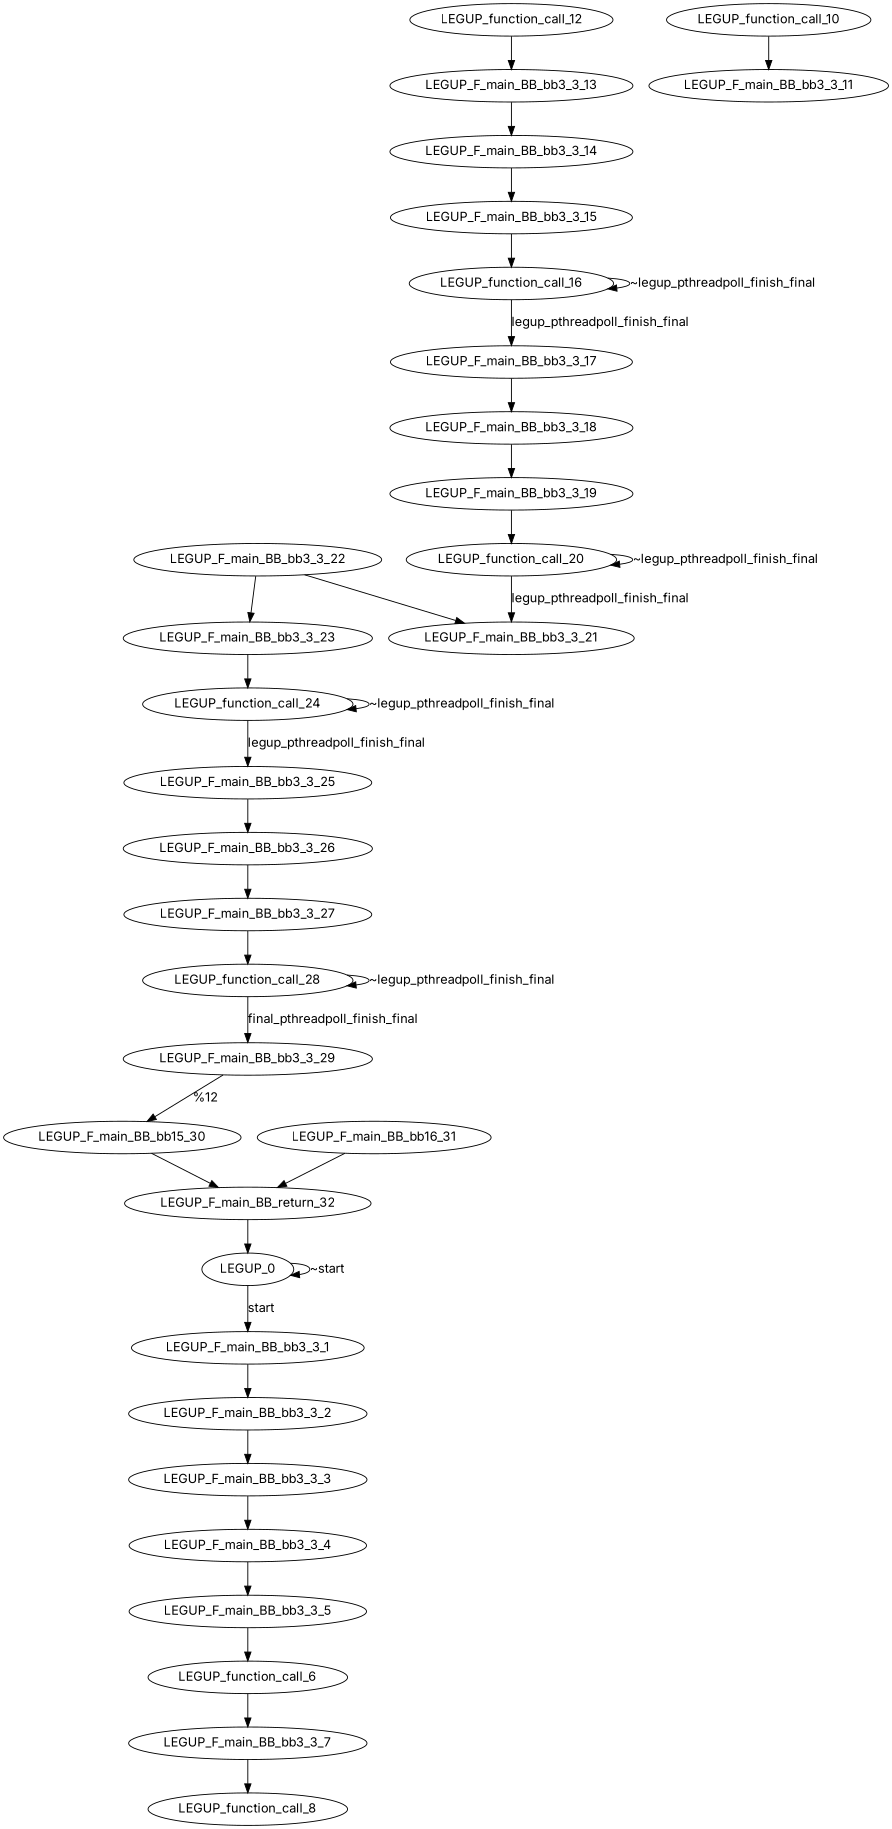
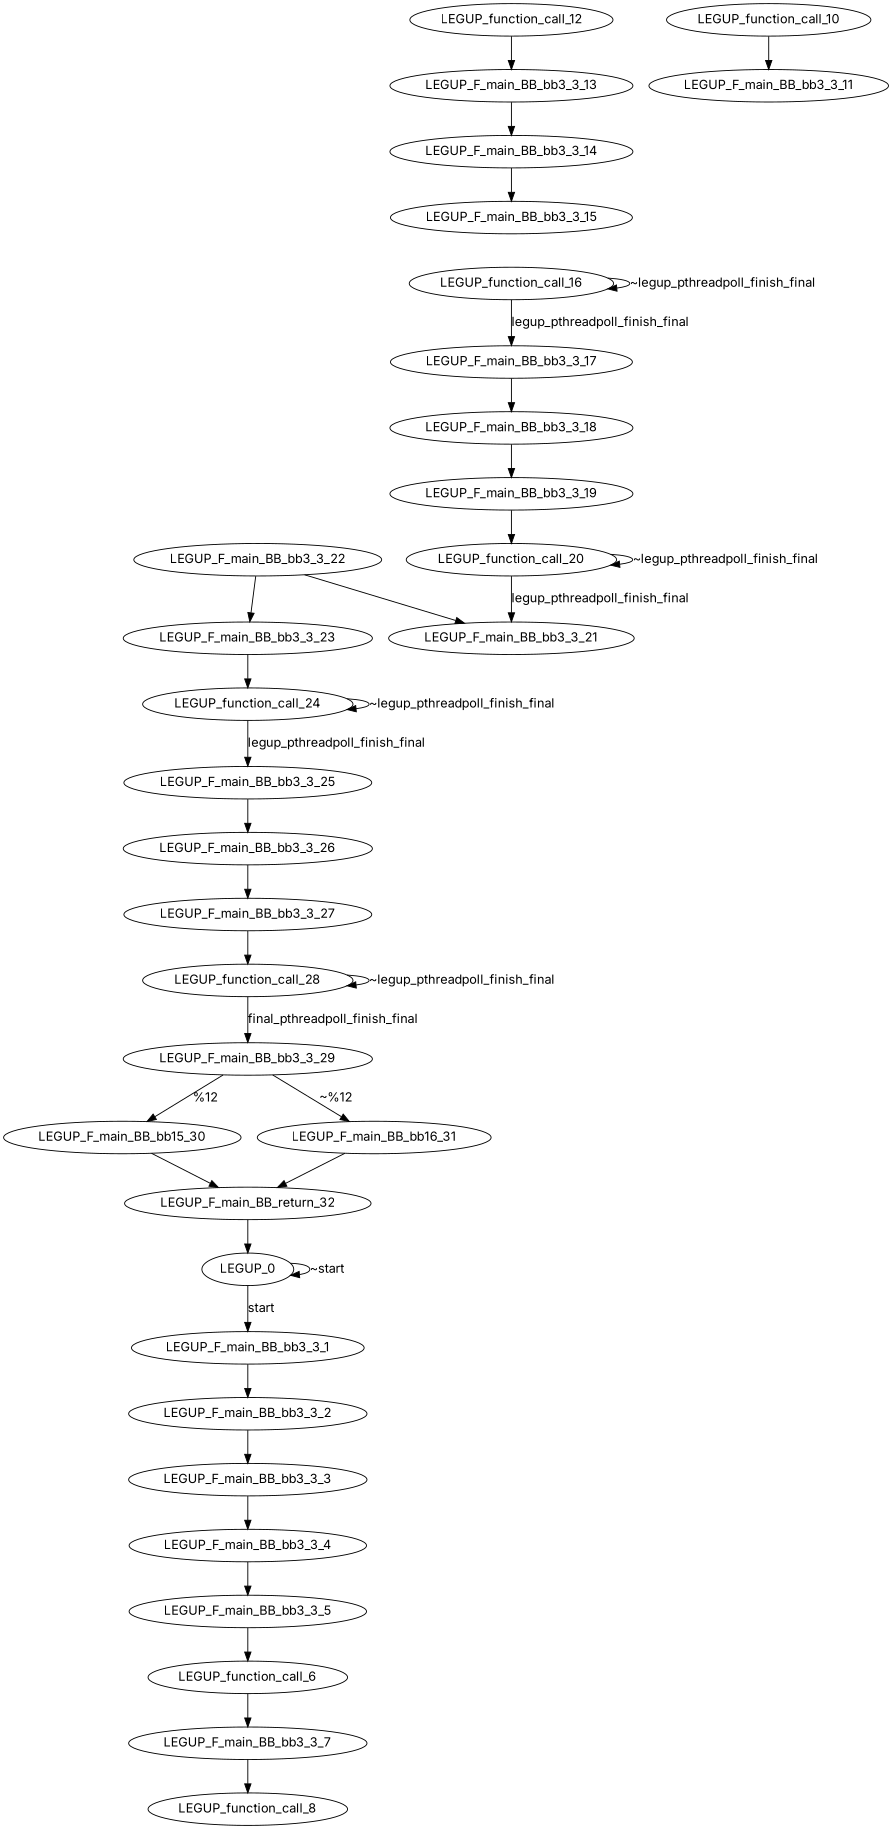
(511, 246) -> none
none -> (307, 1096)
